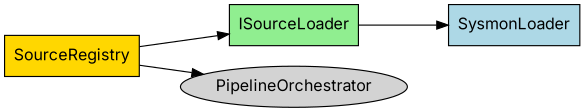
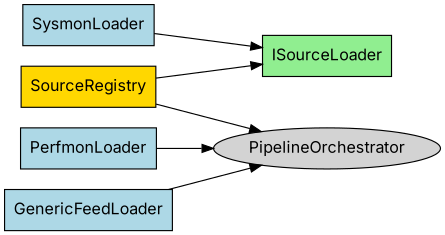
(398, 25) -> (202, 40)
none -> (88, 148)
none -> (88, 210)
